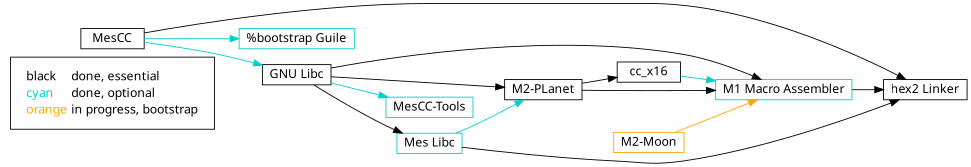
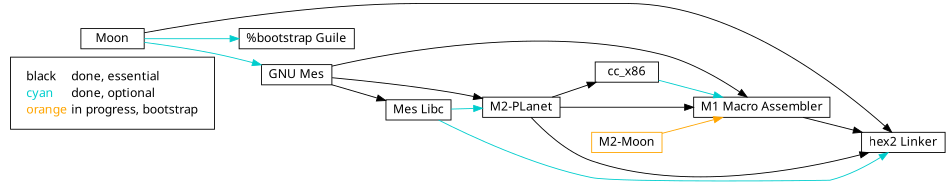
(113, 39) -> (113, 39)
(297, 39) -> (297, 39)
(649, 72) -> (627, 72)
(297, 75) -> (297, 75)
(784, 90) -> (762, 107)
(429, 107) -> none
(429, 143) -> (418, 110)
(680, 161) -> (657, 180)
none -> (662, 175)
